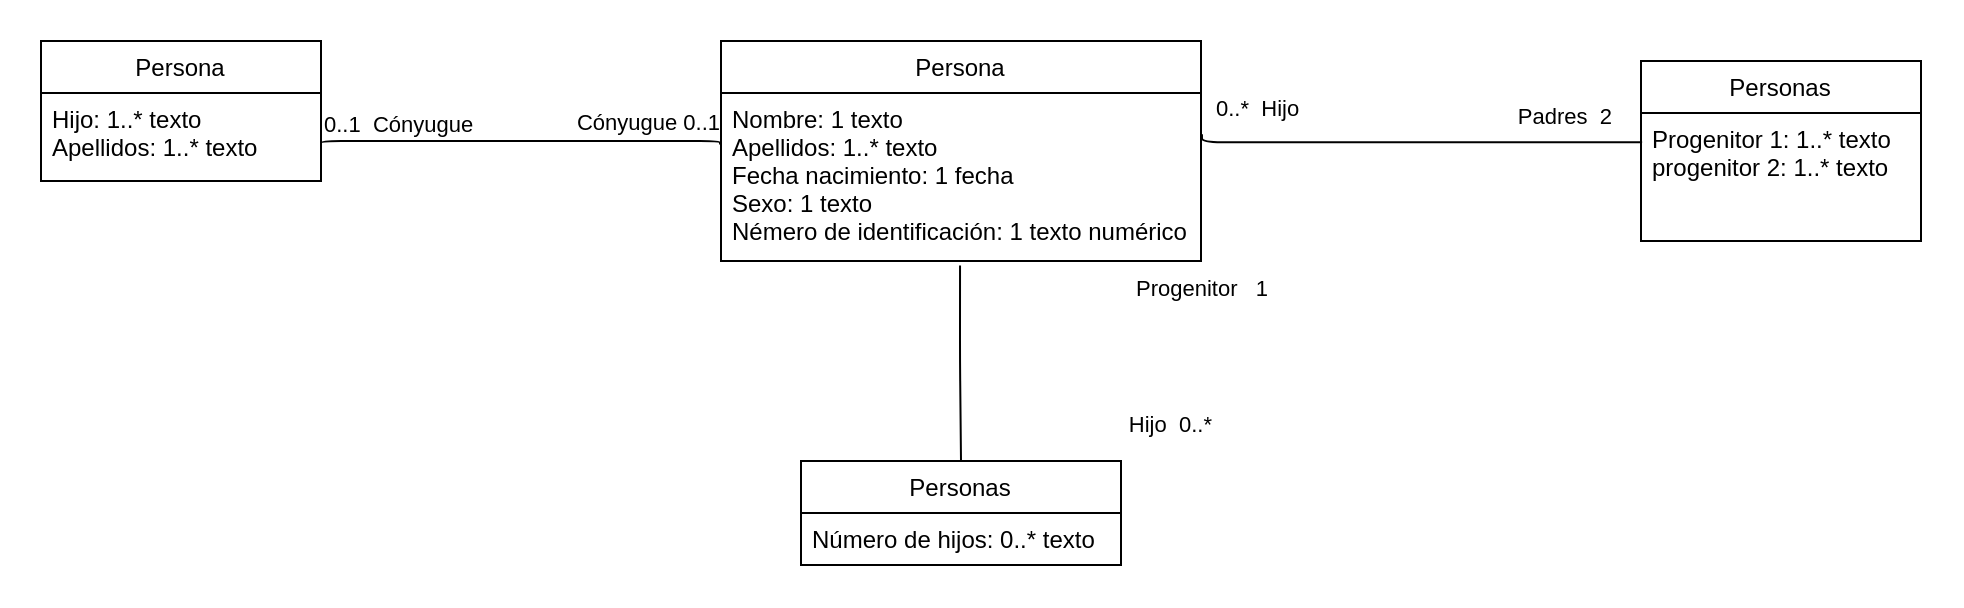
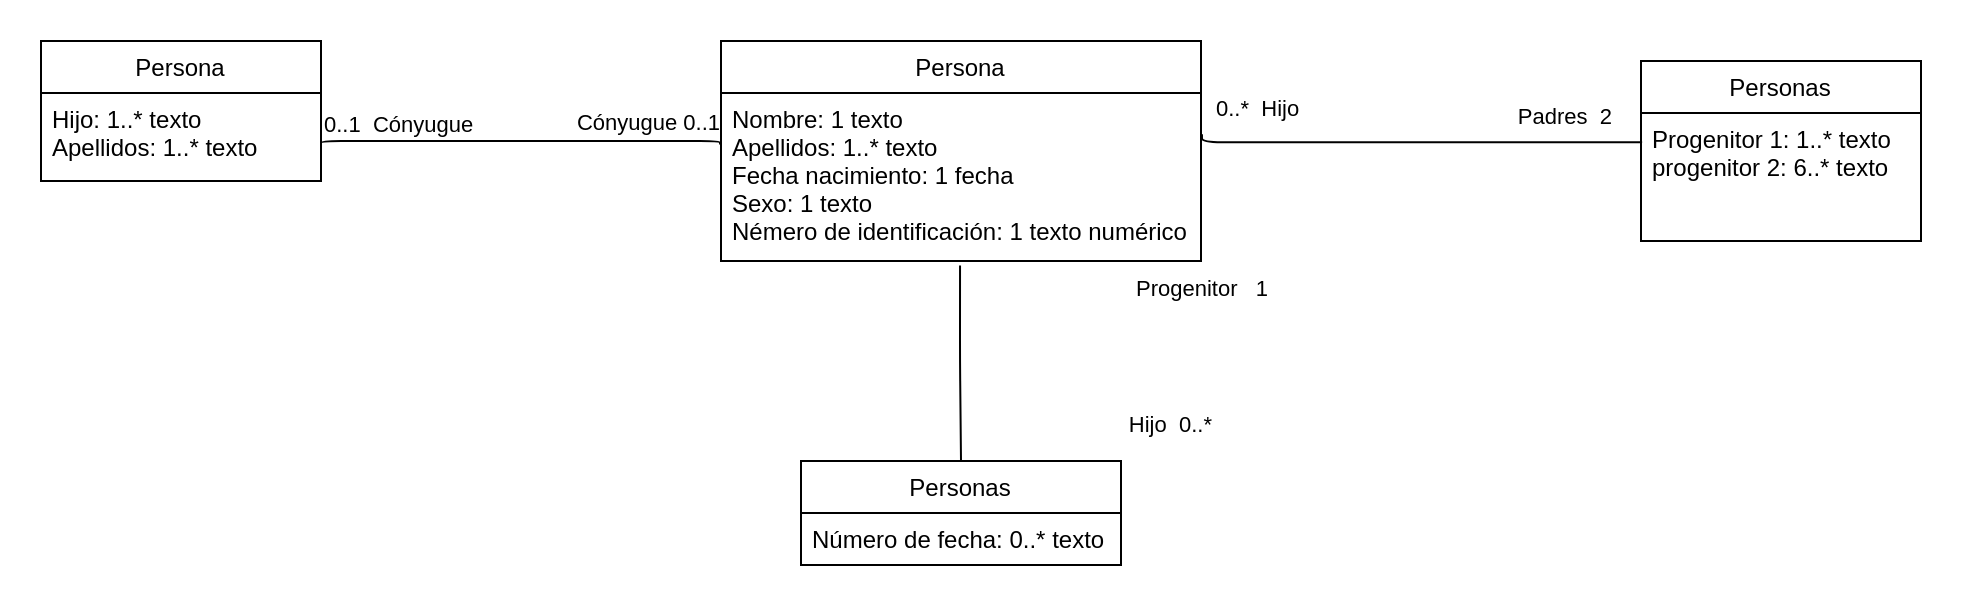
(1791, 140) -> (1791, 140)
(968, 540) -> (972, 540)
